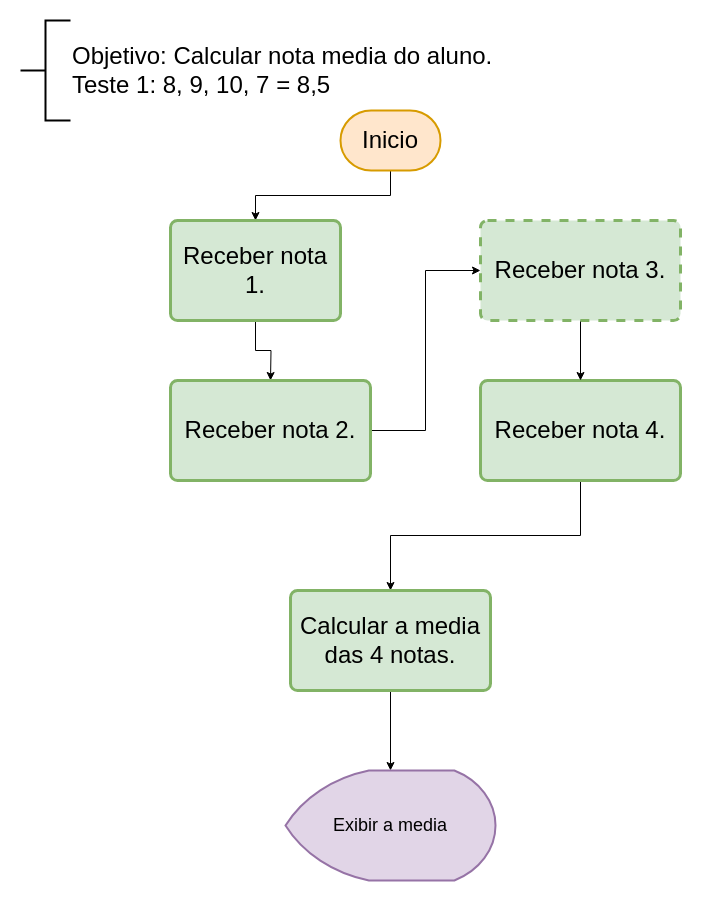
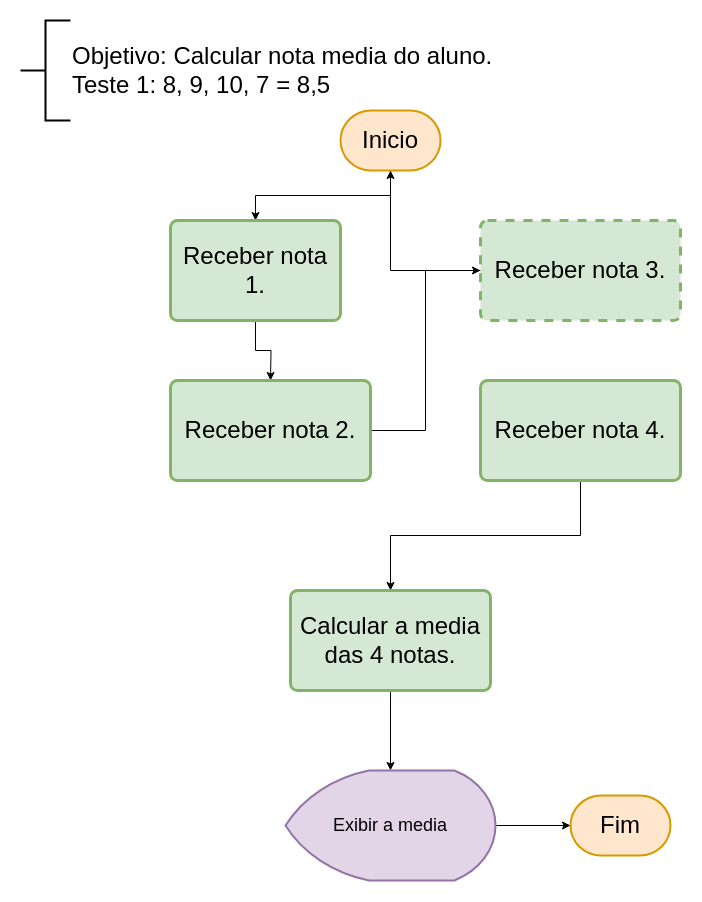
(581, 347) -> (391, 250)
none -> (530, 826)
none -> (621, 826)
